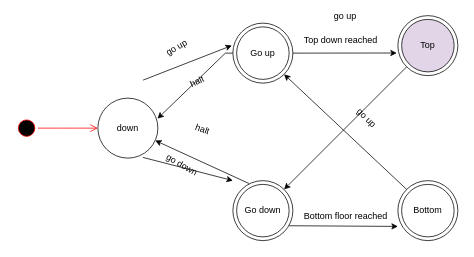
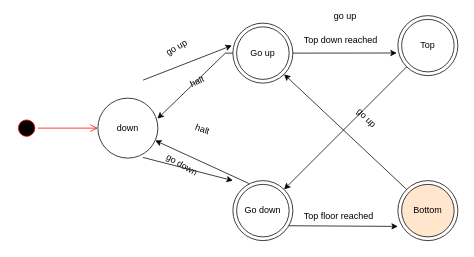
(428, 45) -> (428, 45)
(428, 210) -> (428, 210)
(351, 217) -> (343, 217)
